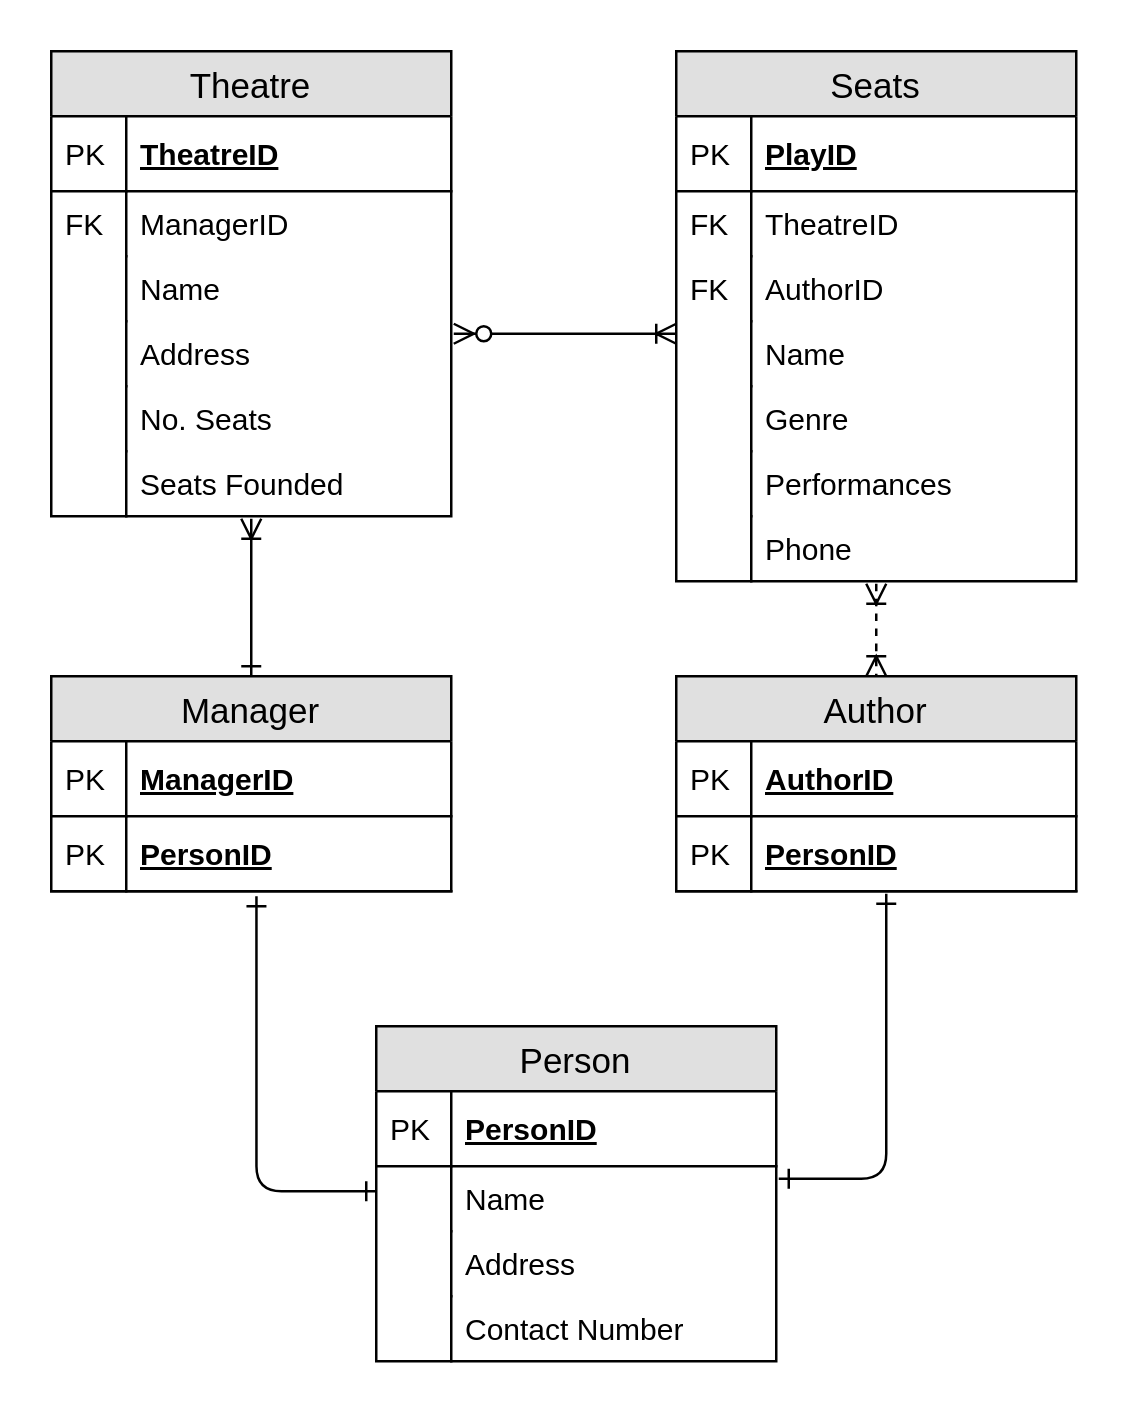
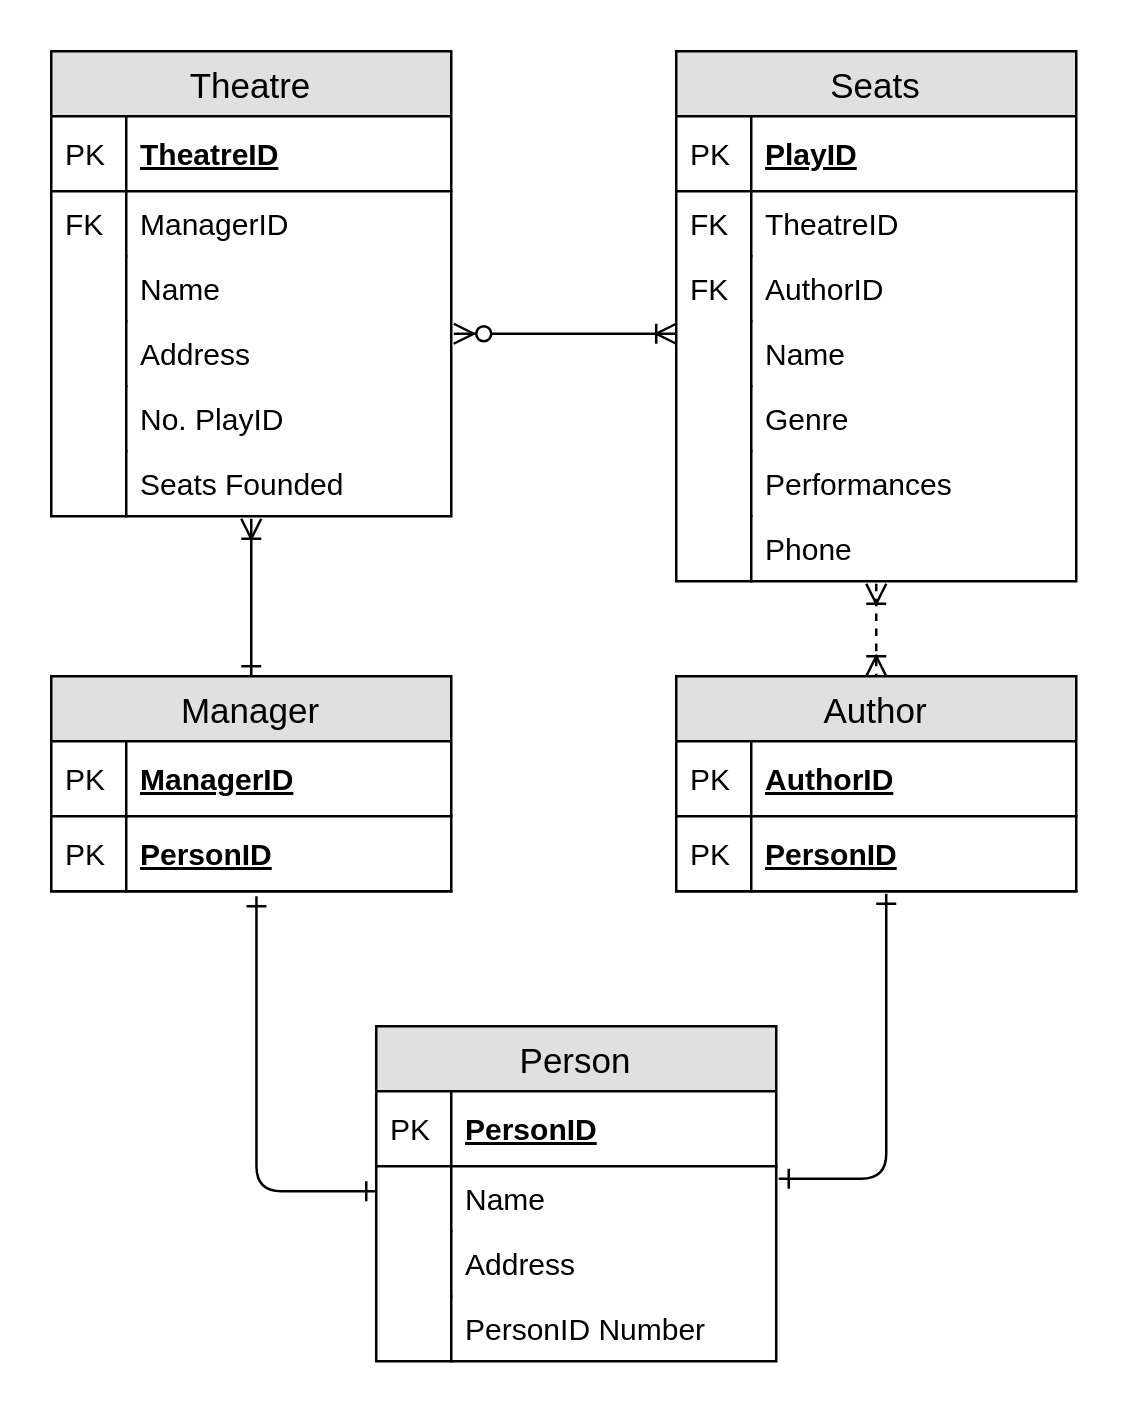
(208, 420) -> (212, 420)
(579, 1330) -> (587, 1330)
